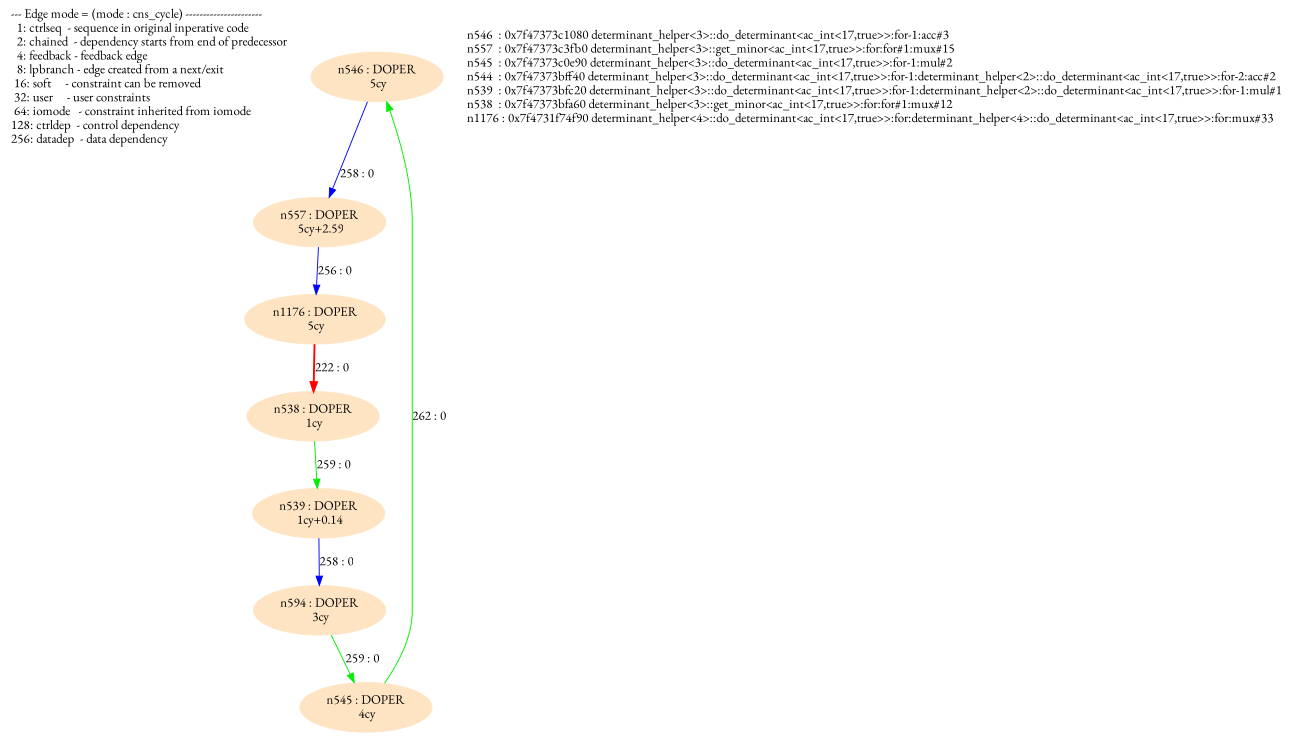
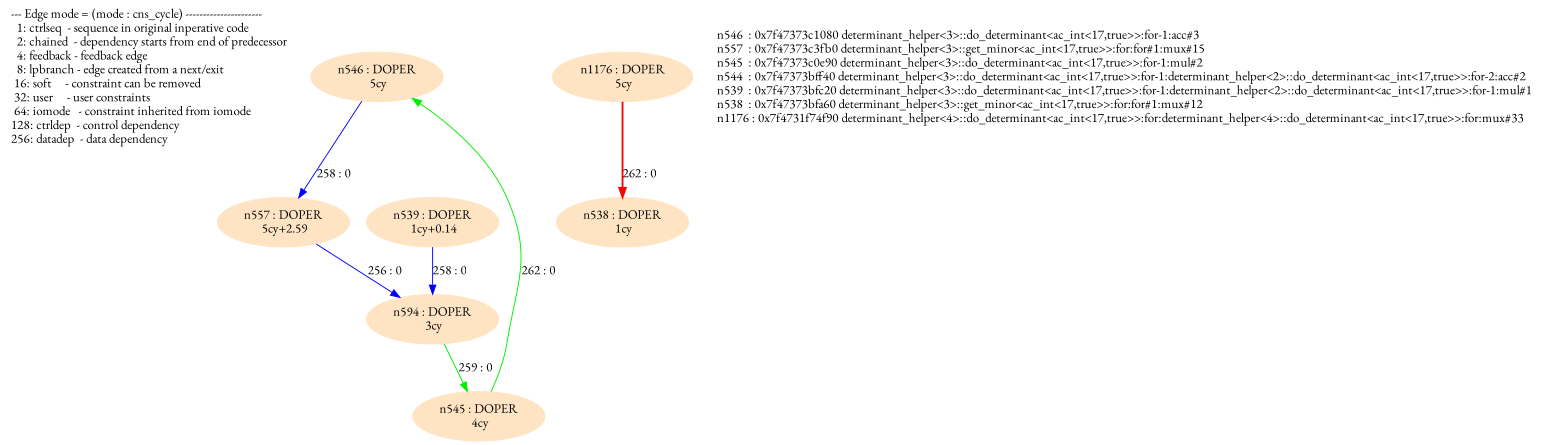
(318, 266) -> (354, 268)
(332, 368) -> (640, 174)
(316, 460) -> none
